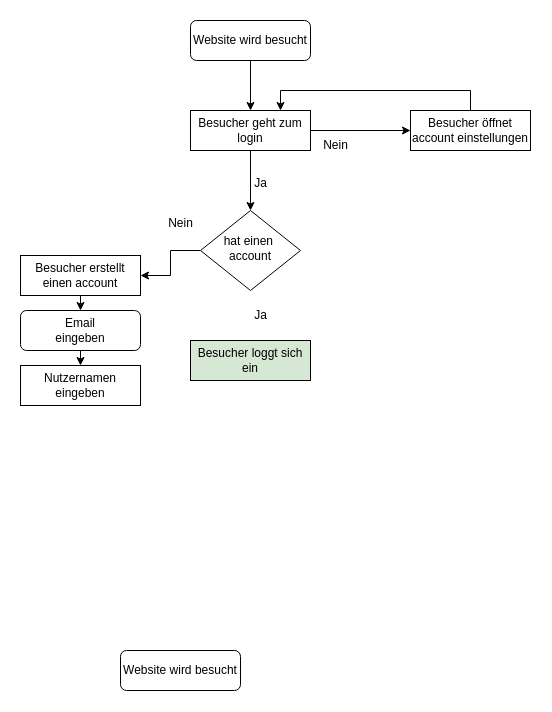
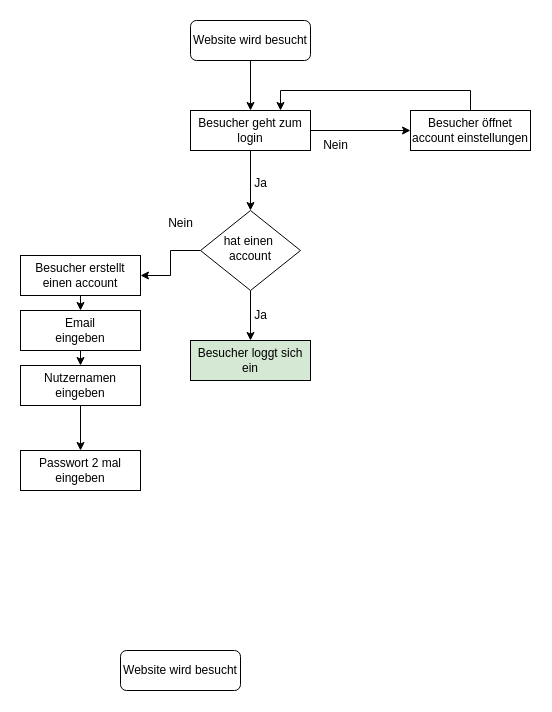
none -> (251, 312)
(81, 331) -> (81, 331)
none -> (81, 425)
none -> (81, 471)
